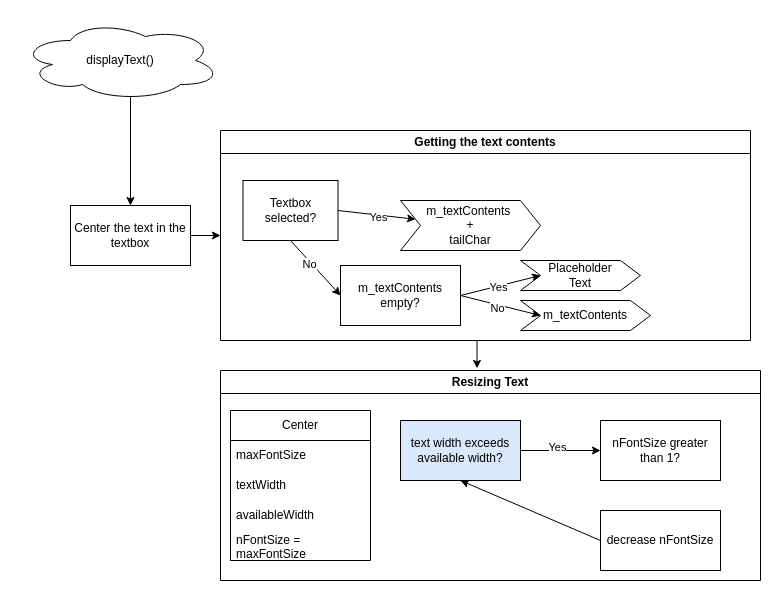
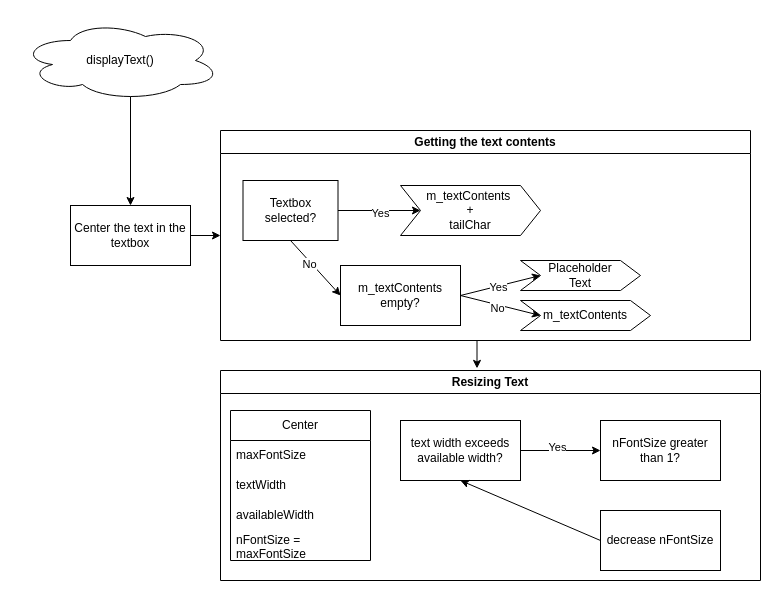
(471, 226) -> (471, 211)
(461, 451) -> (461, 451)
